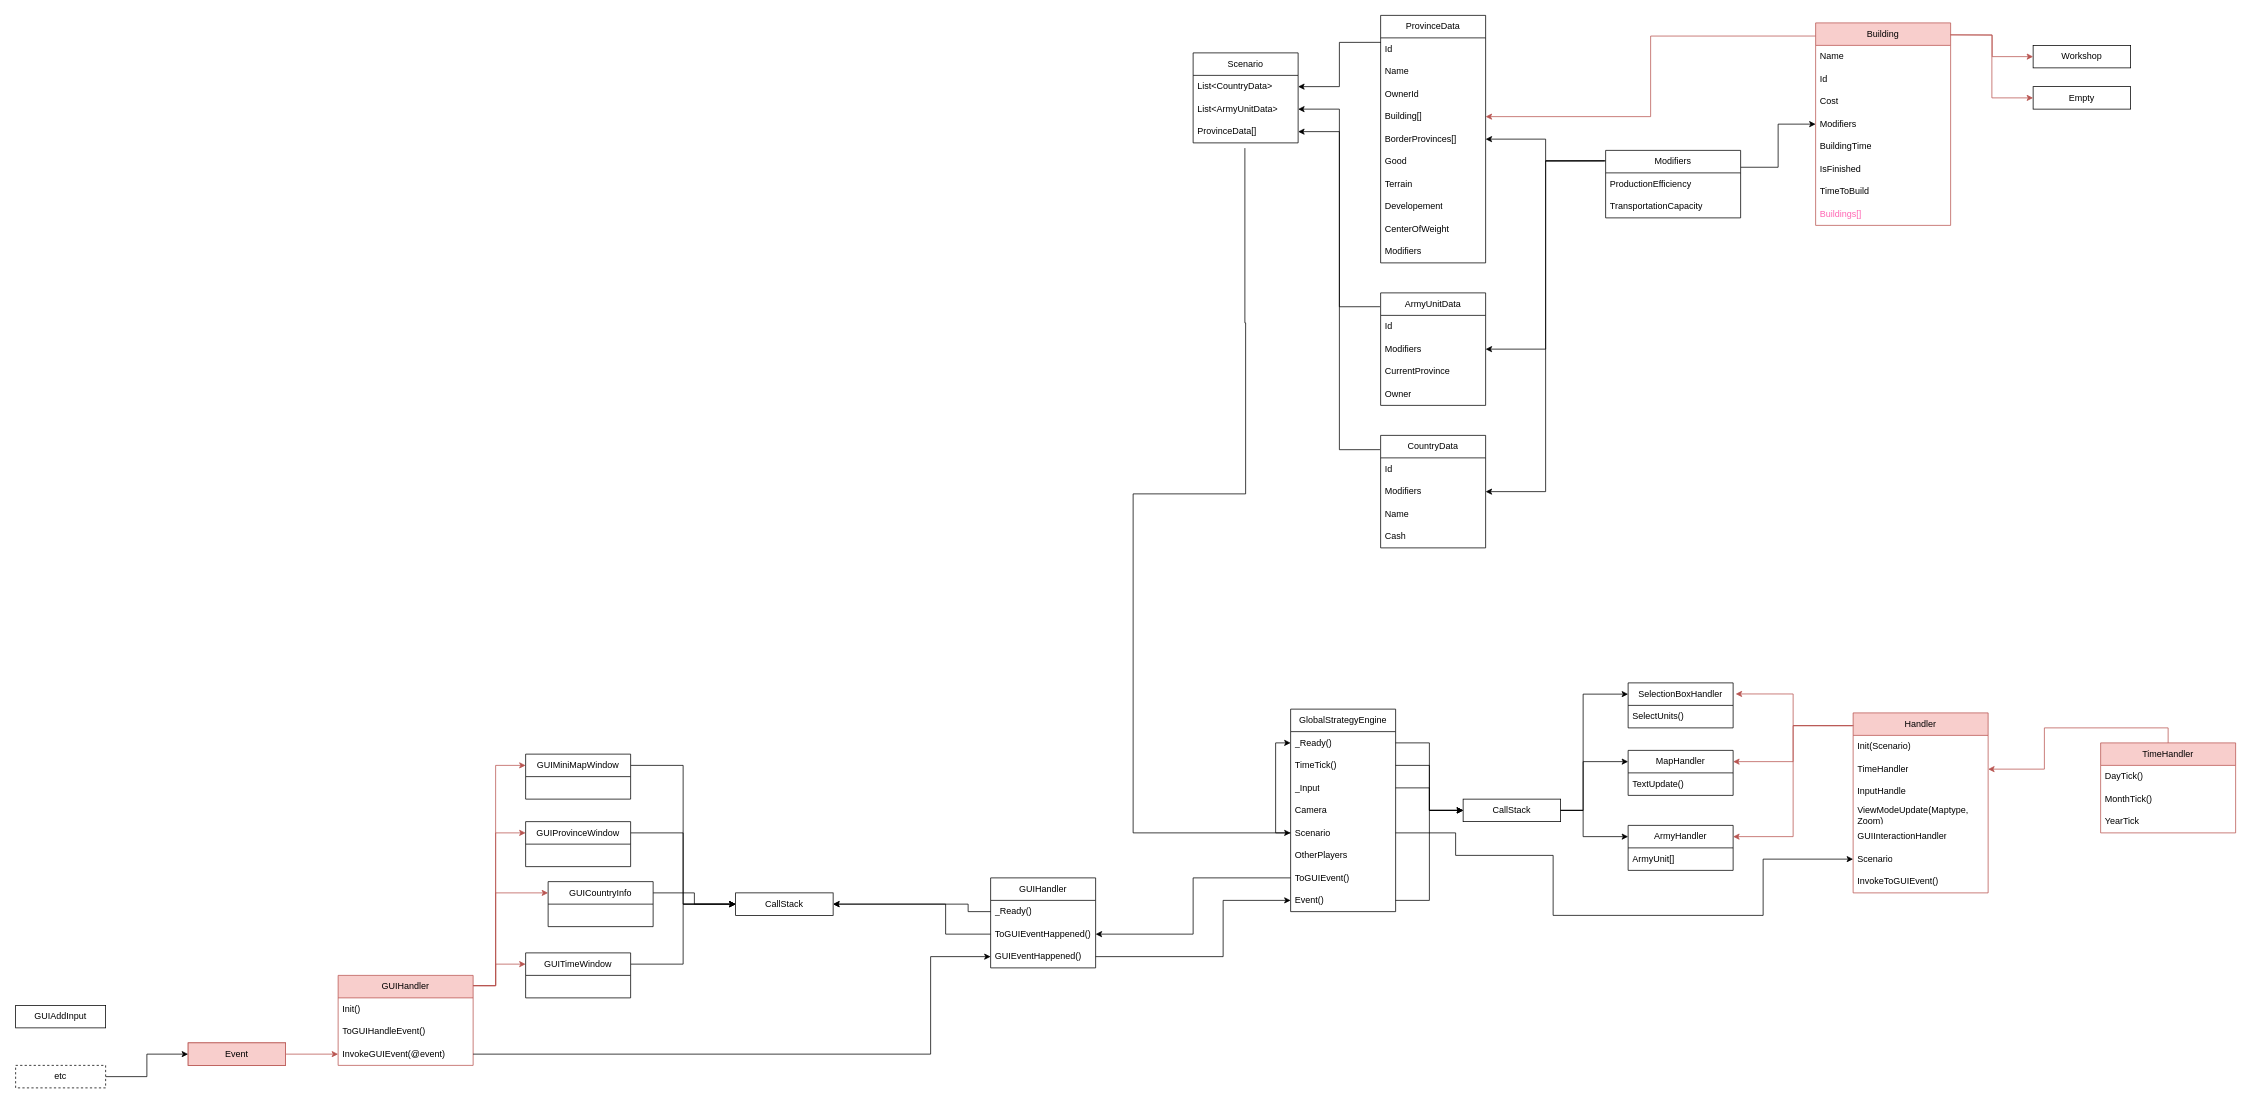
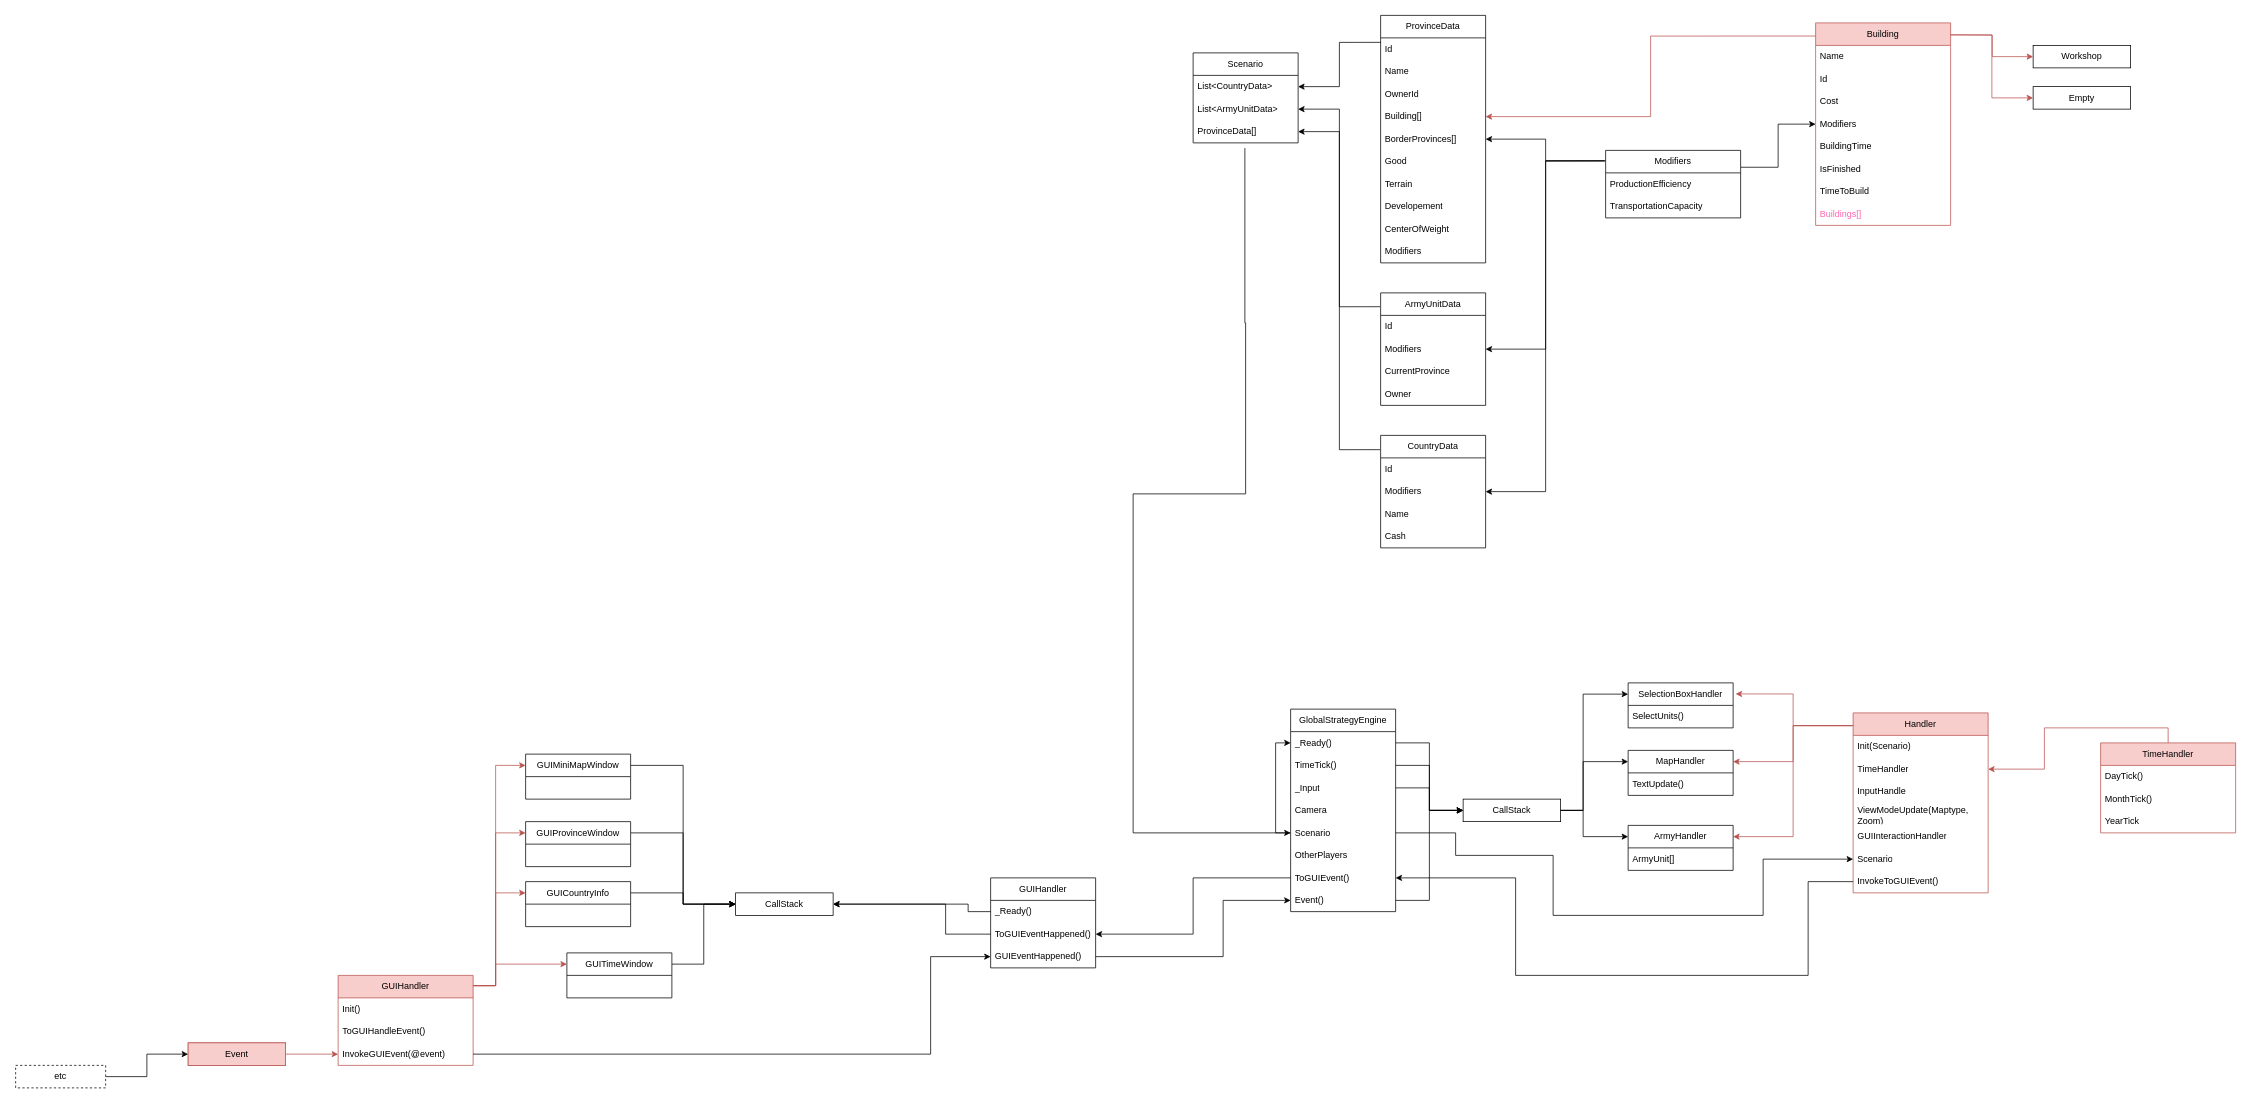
(600, 904) -> (578, 904)
(578, 975) -> (619, 975)
none -> (1614, 975)
(60, 1017) -> none
